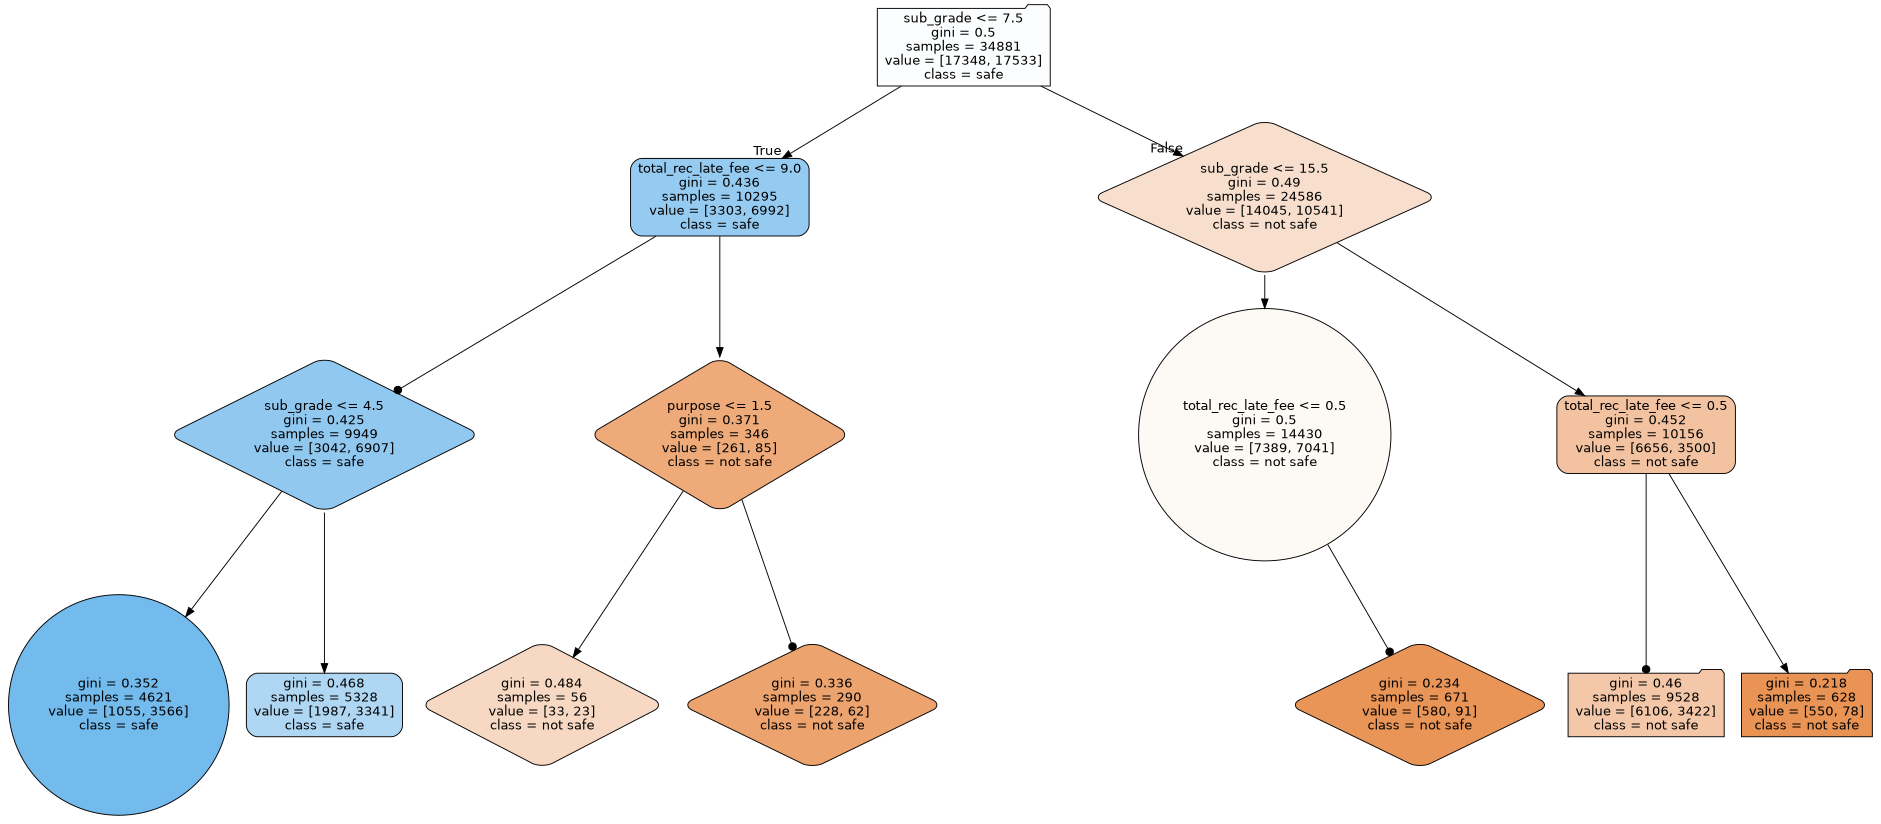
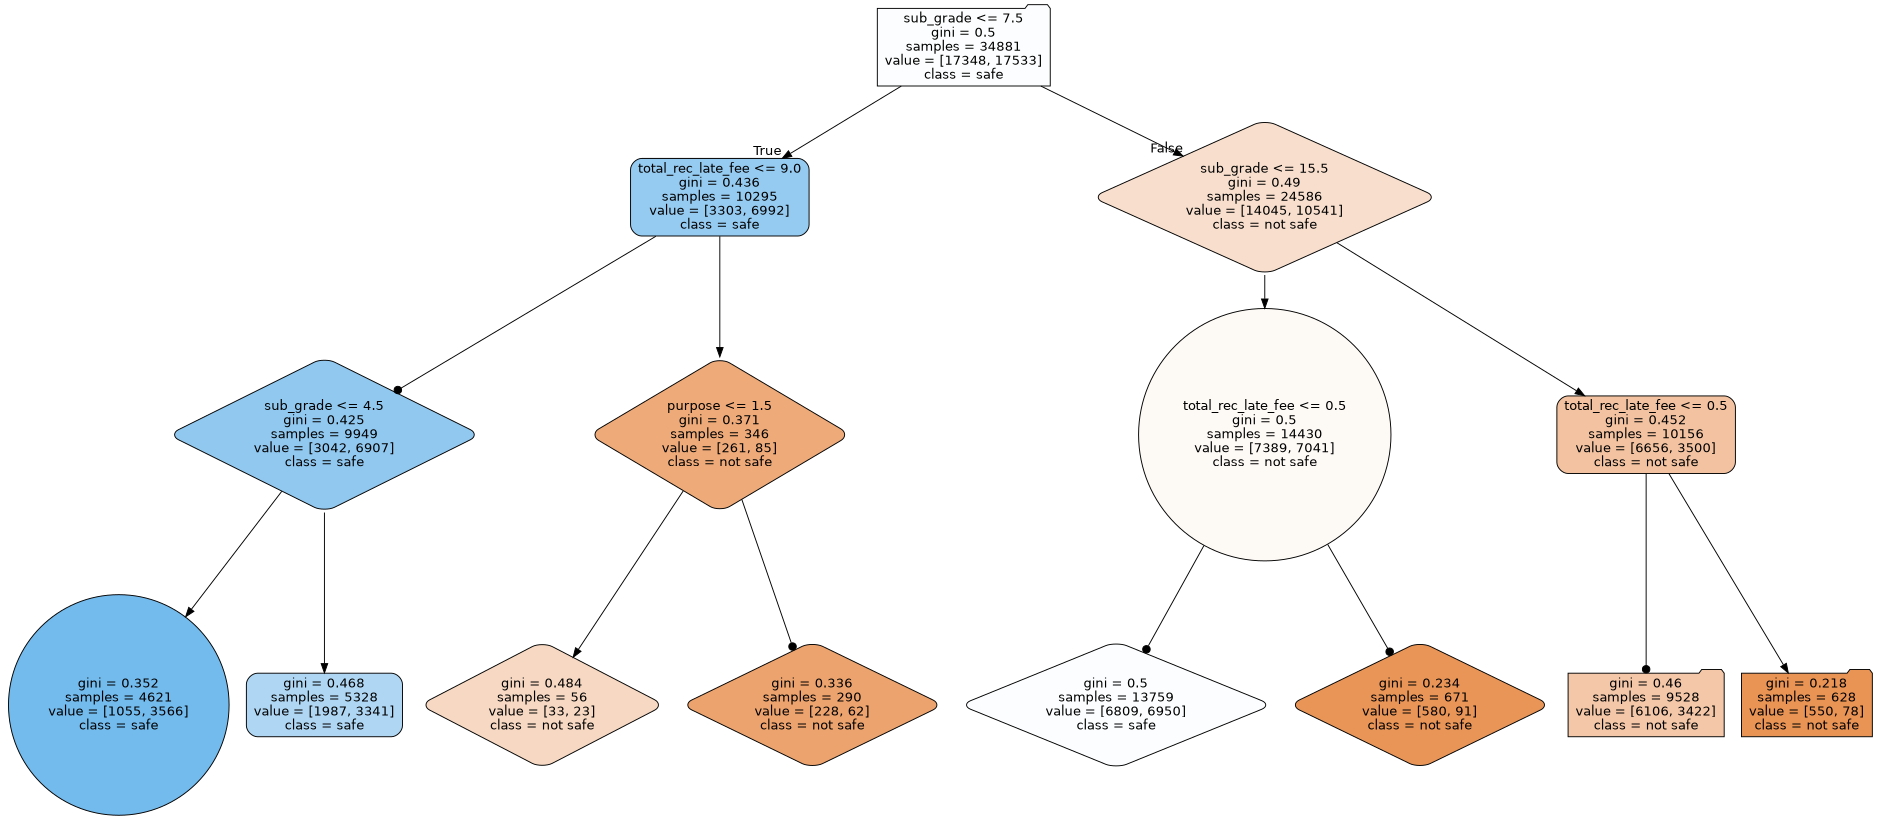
none -> (1116, 705)
